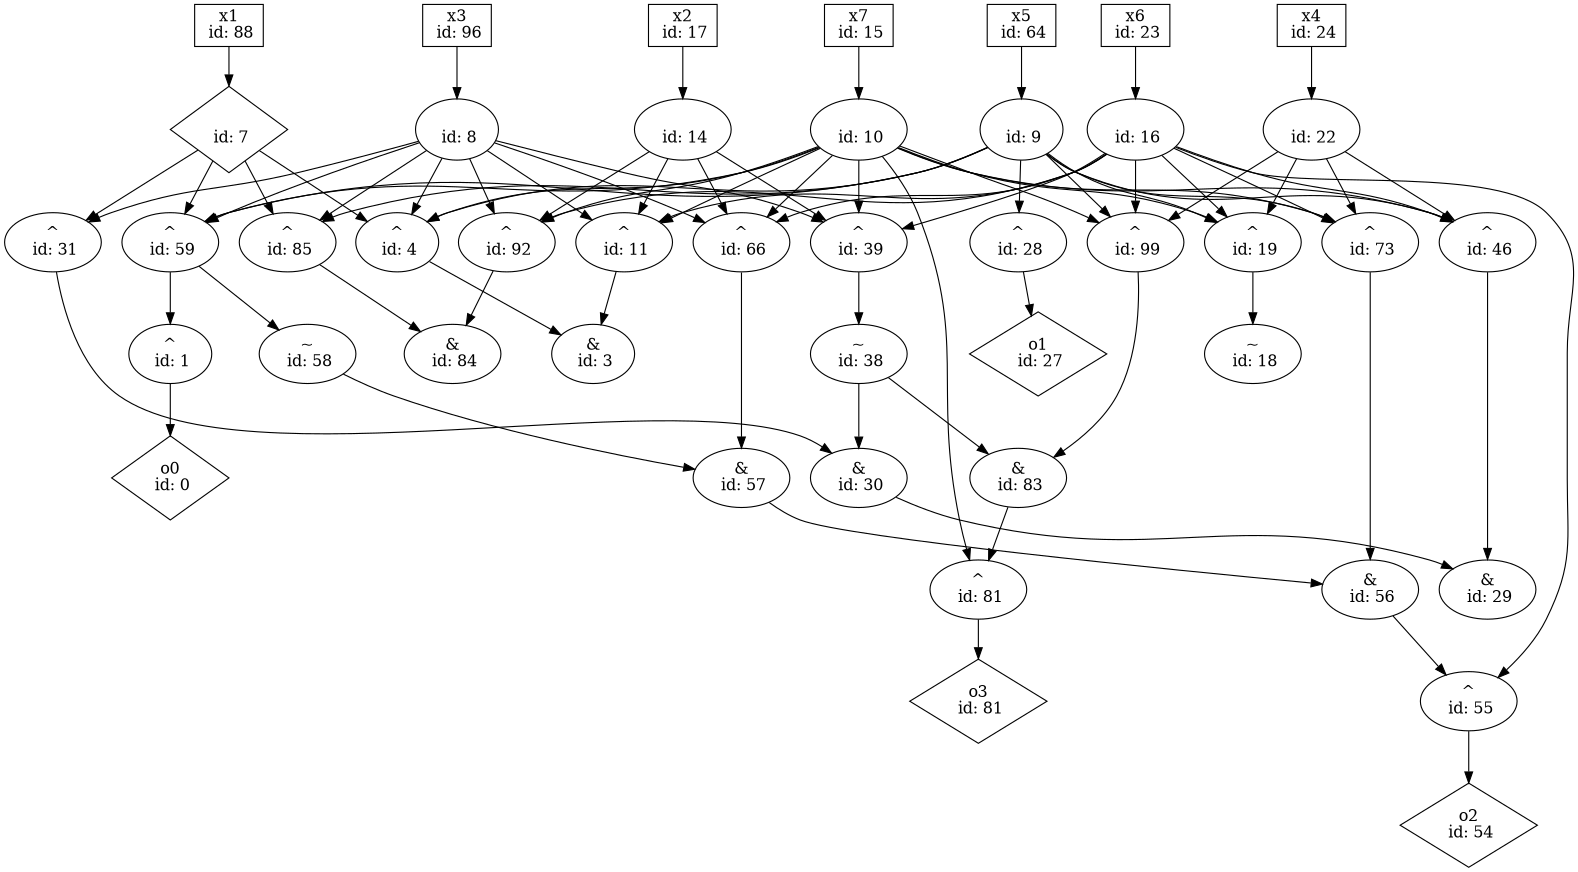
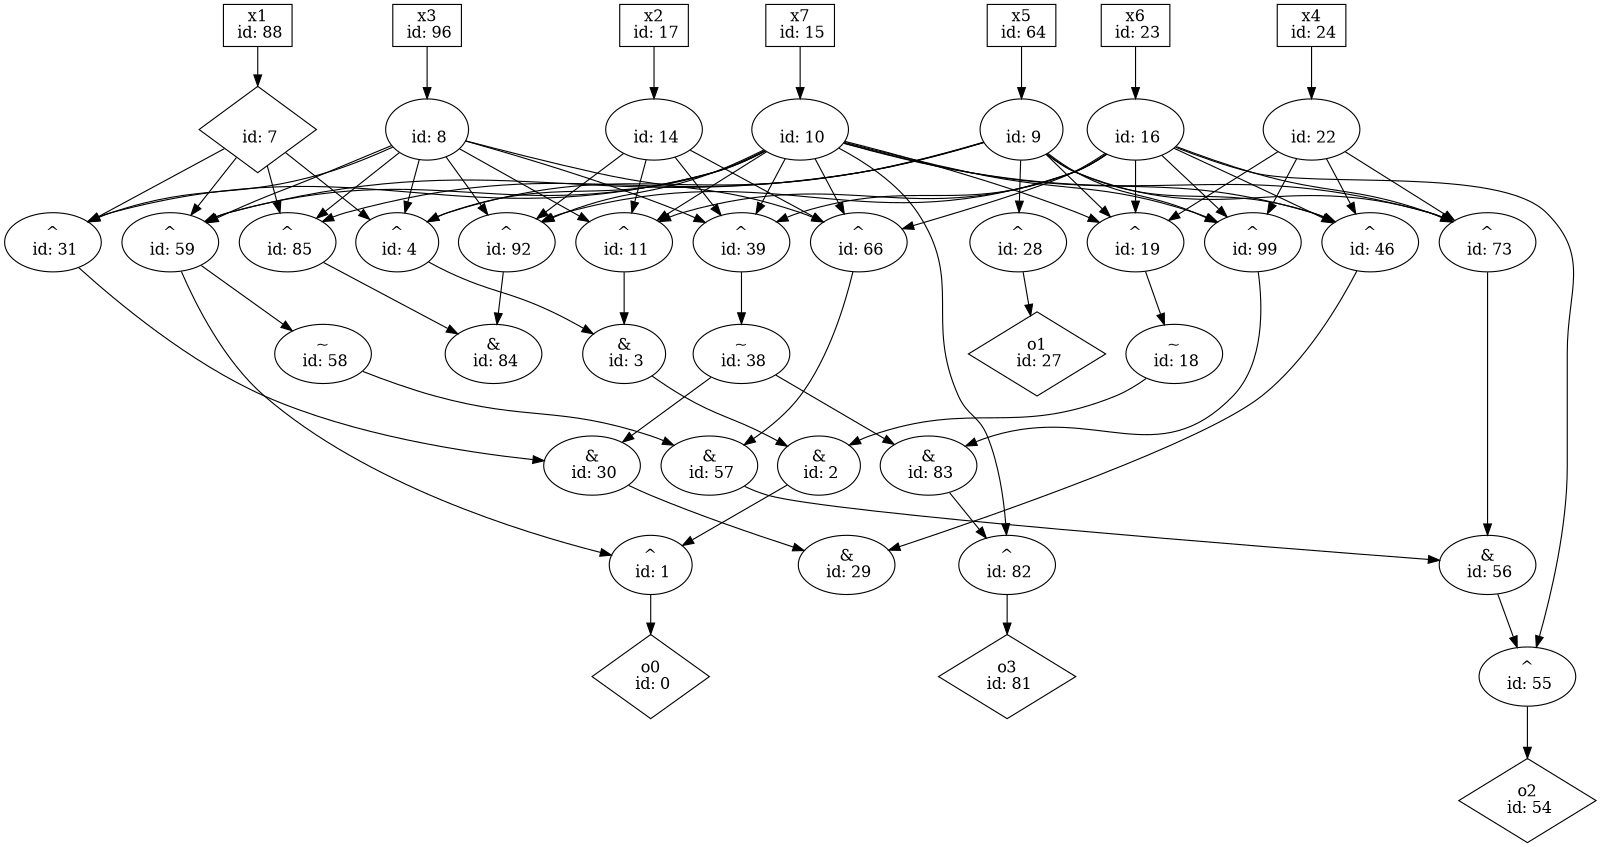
none -> (434, 194)
none -> (819, 466)
(978, 590) -> (1007, 565)
